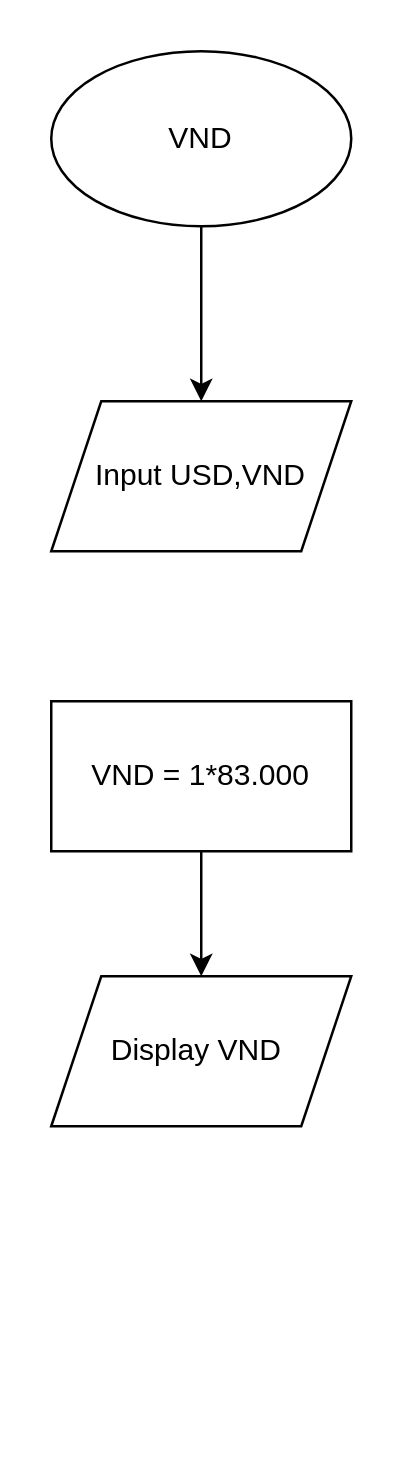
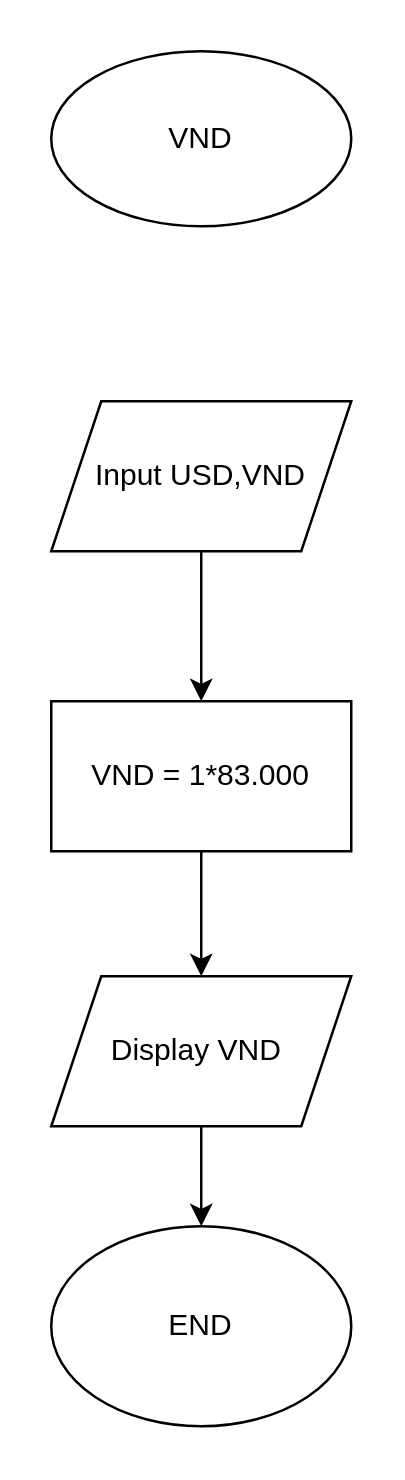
(201, 305) -> none
none -> (201, 618)
none -> (201, 1168)
none -> (201, 1326)
